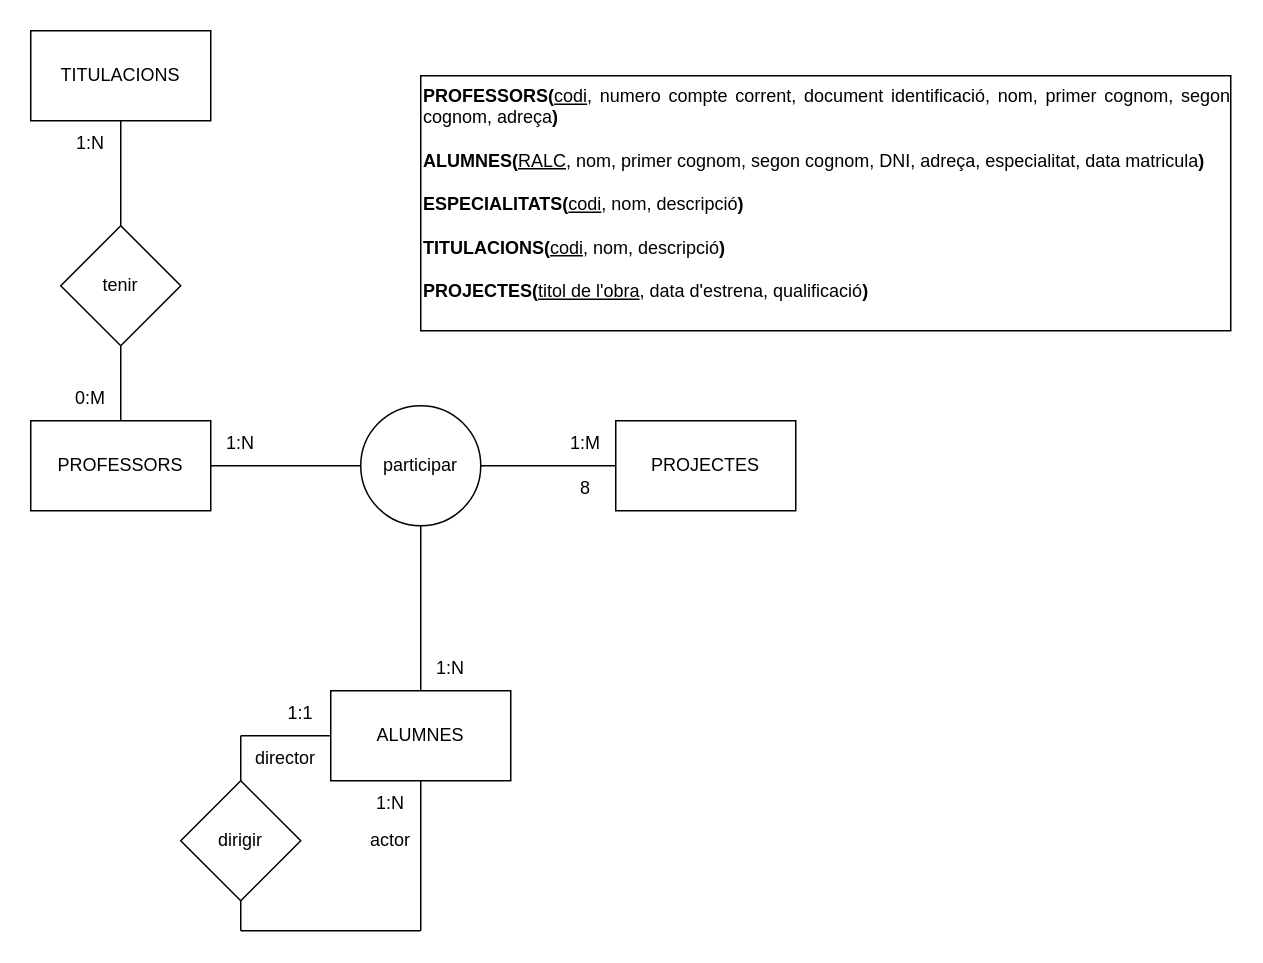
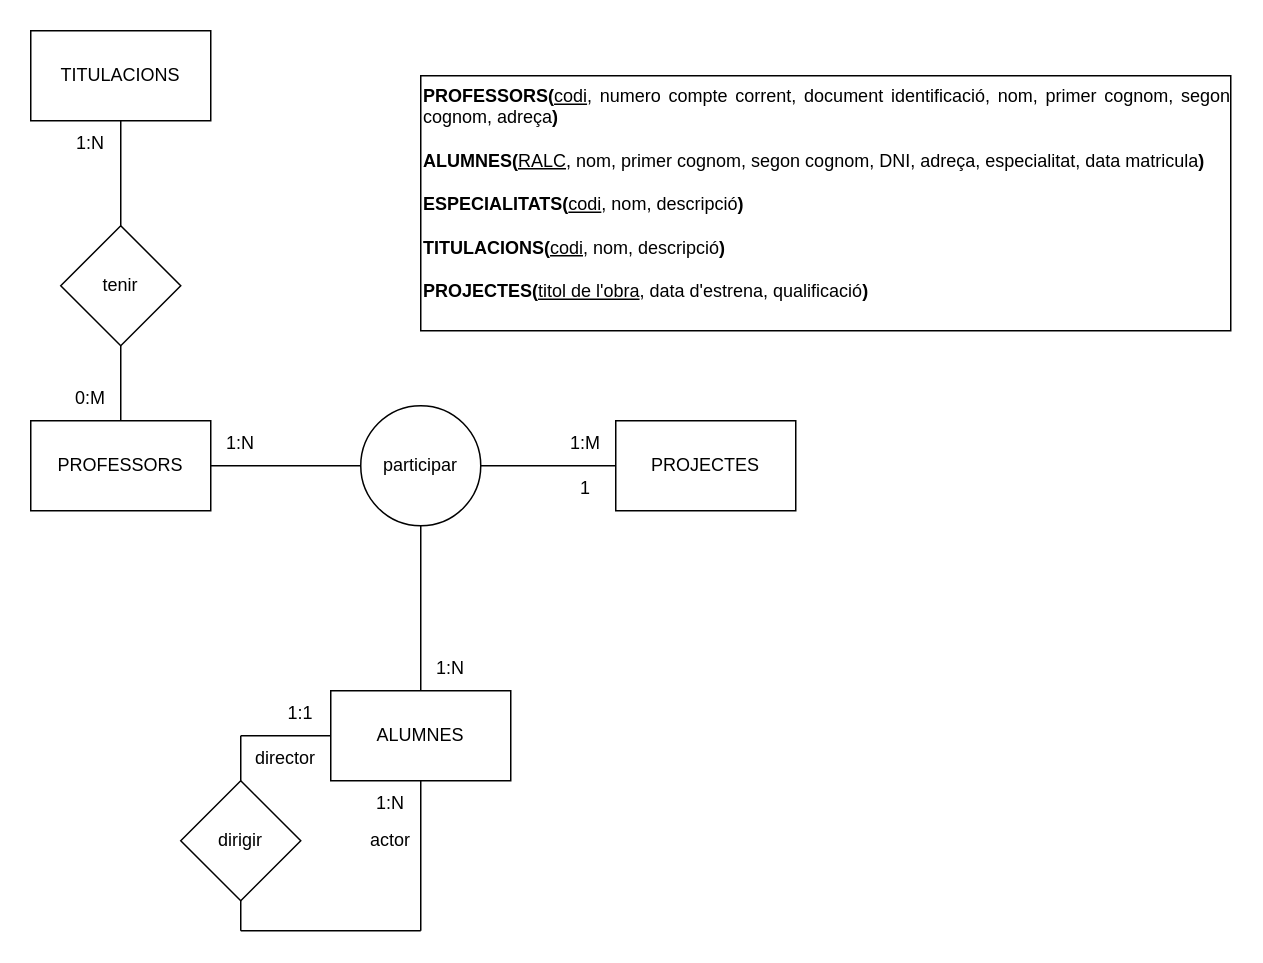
(586, 488) -> (586, 488)
